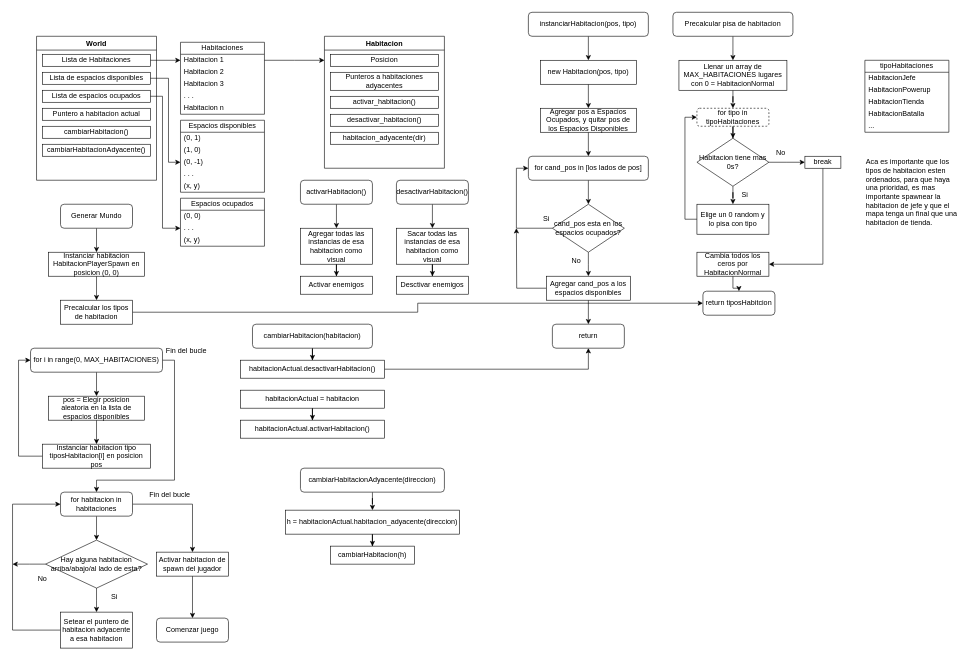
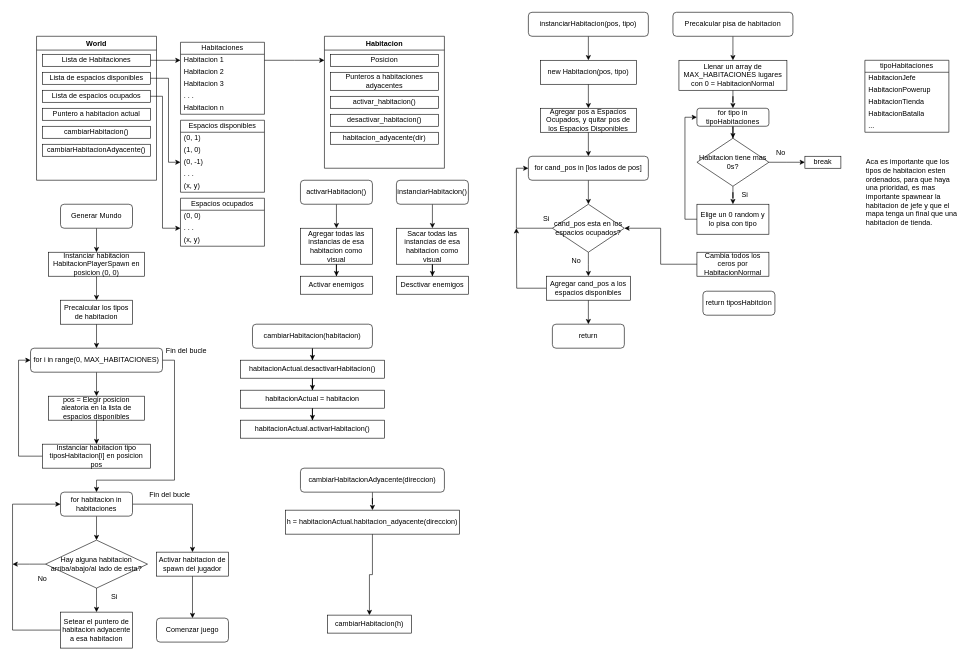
(733, 117) -> (733, 117)
(432, 192) -> (432, 192)
(774, 264) -> none
(737, 288) -> (661, 245)
(418, 312) -> (96, 334)
(588, 362) -> (312, 386)
(372, 555) -> (369, 624)
